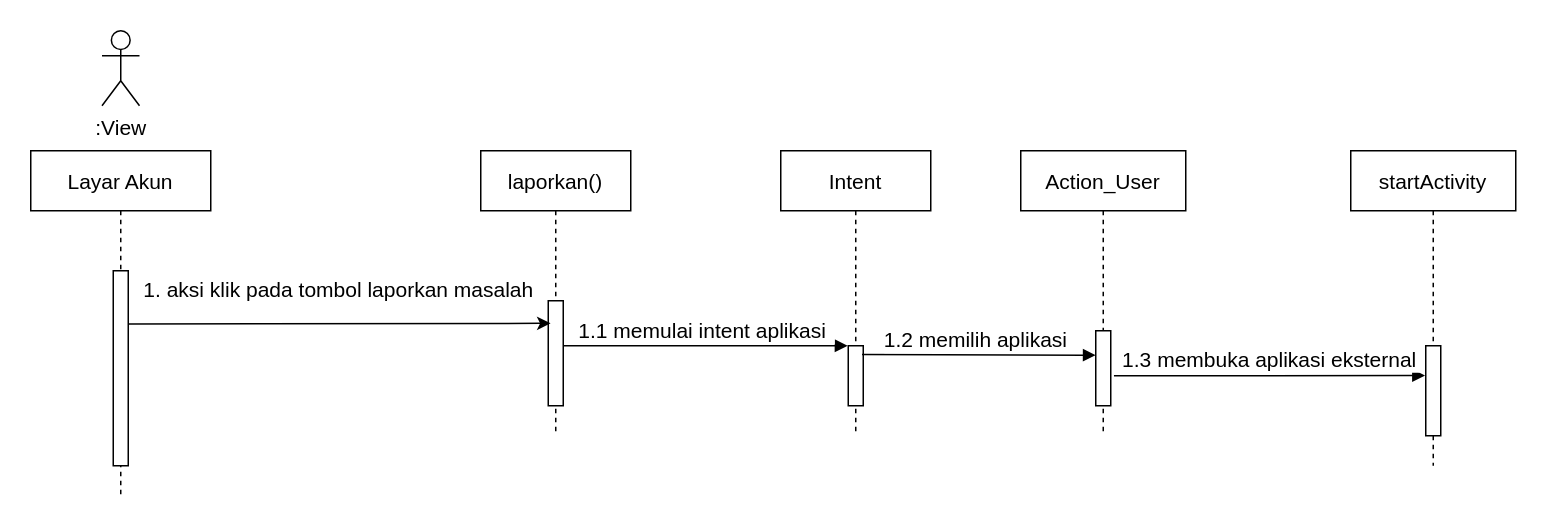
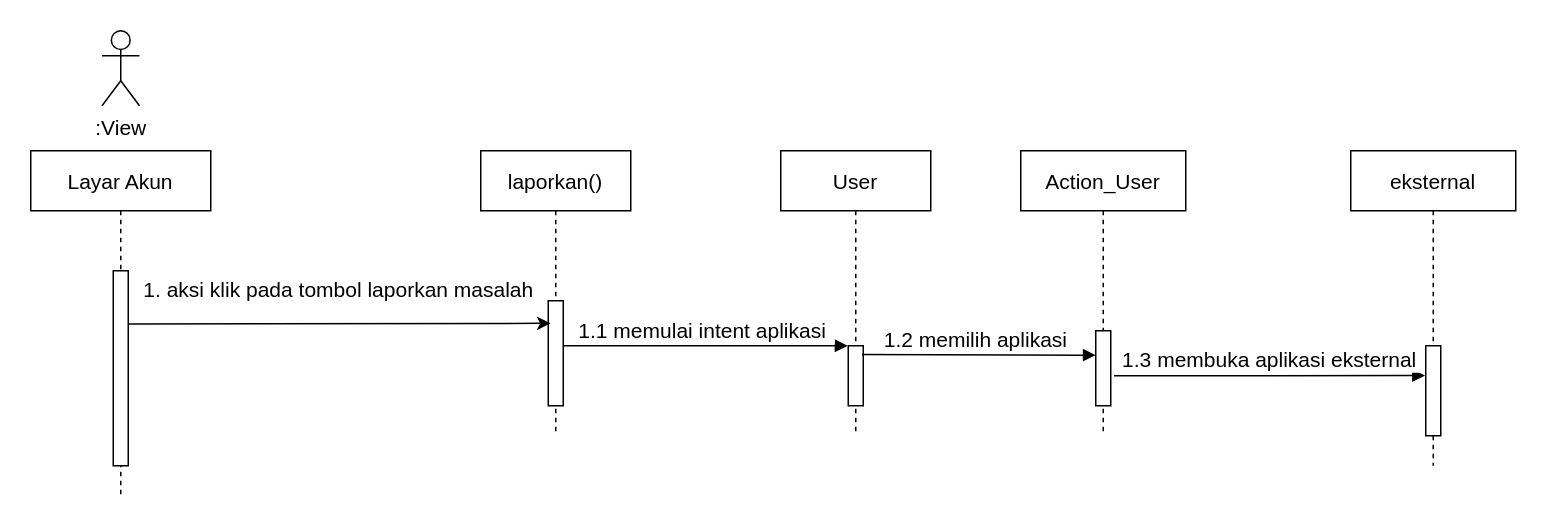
(855, 182) -> (855, 182)
(1433, 182) -> (1433, 182)
